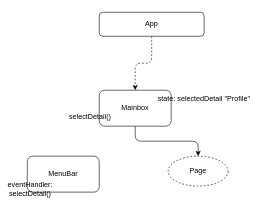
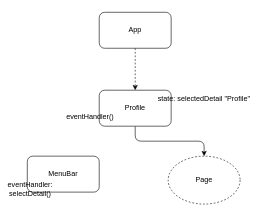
(152, 24) -> (135, 30)
(135, 108) -> (135, 108)
(90, 117) -> (90, 117)
(198, 171) -> (204, 180)
